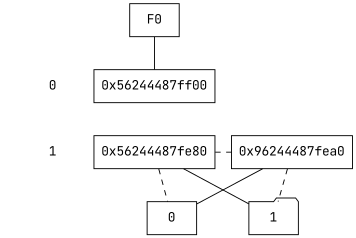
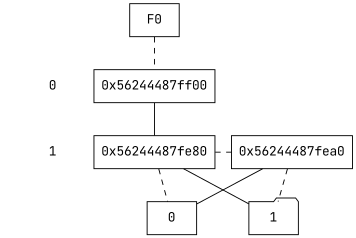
(154, 53) -> (154, 53)
none -> (154, 119)
(292, 152) -> (292, 152)
